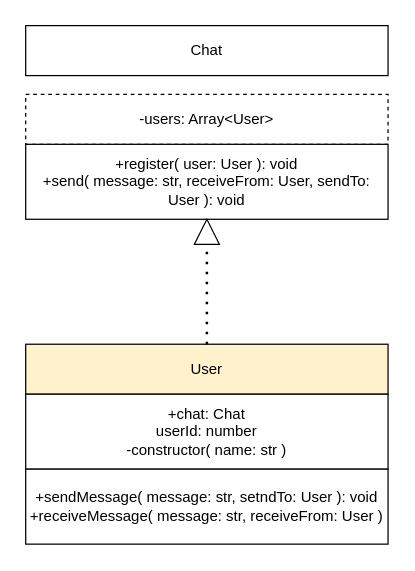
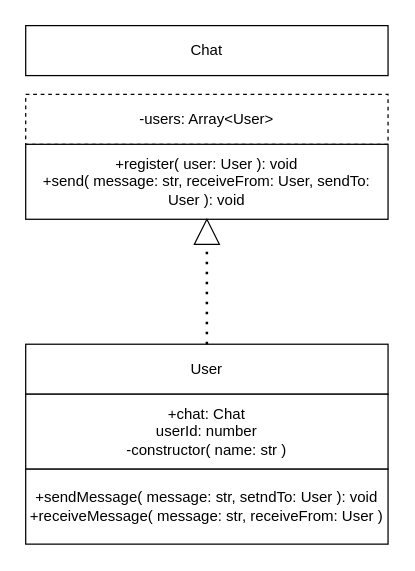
(207, 369) -> (207, 369)
